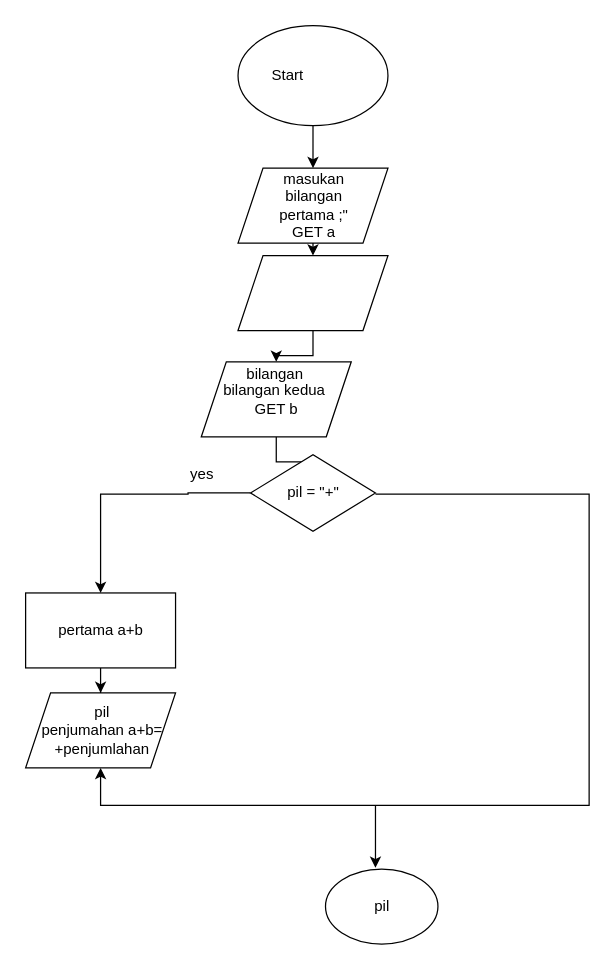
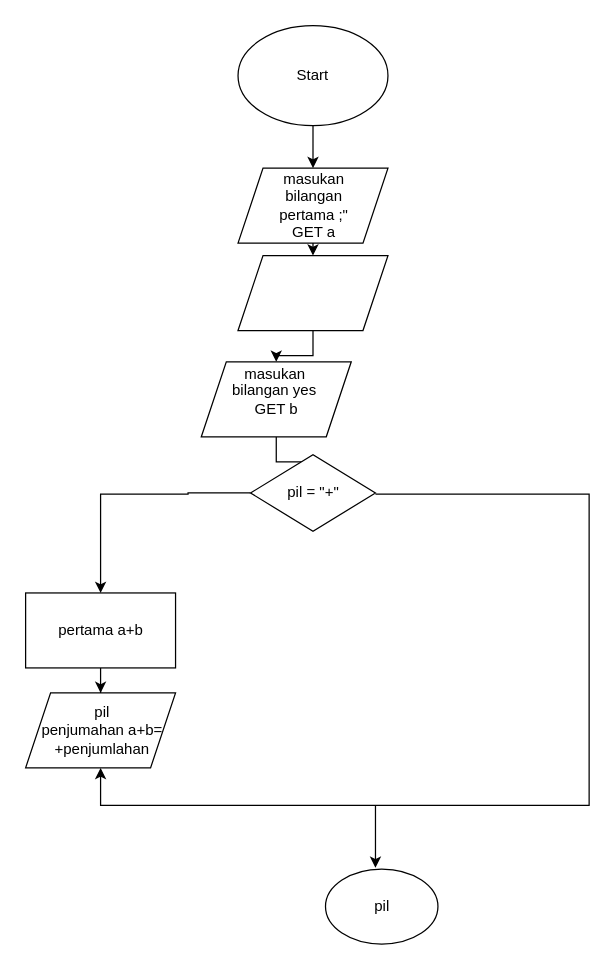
(288, 76) -> (313, 76)
(278, 374) -> (278, 374)
(277, 399) -> (277, 399)
(201, 474) -> none
